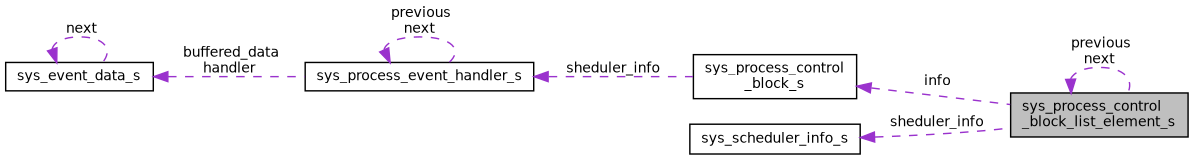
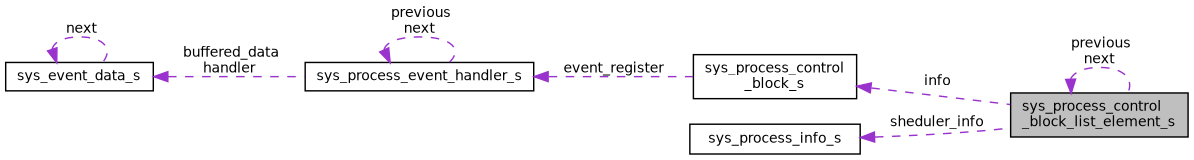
(612, 69) -> (612, 69)
(775, 139) -> (775, 139)
